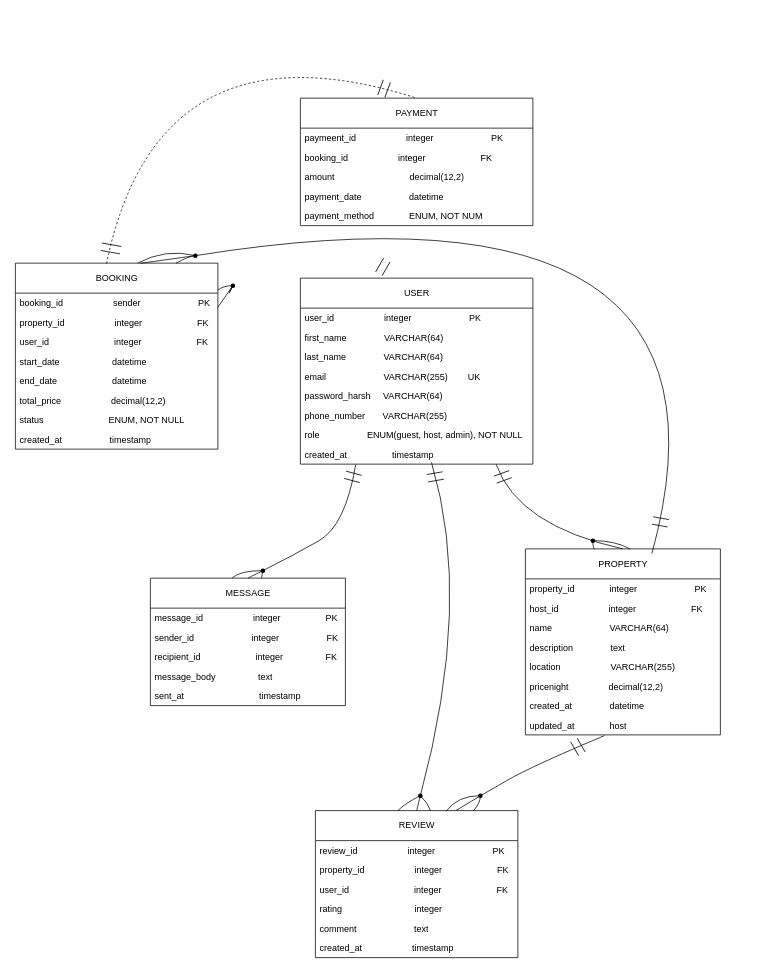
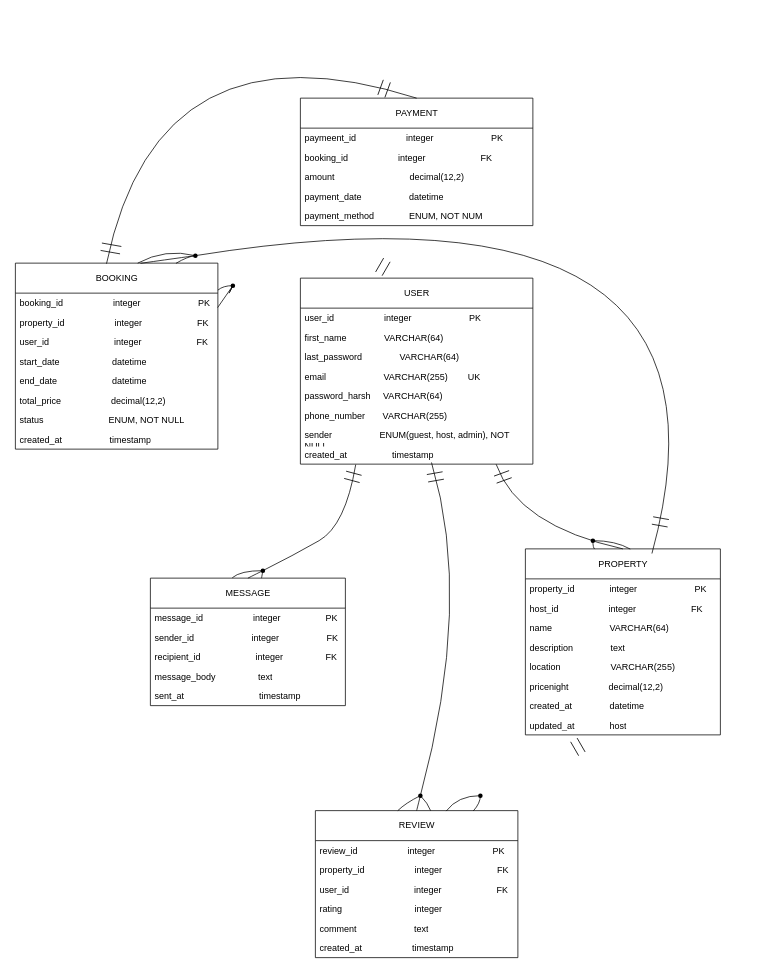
(212, 97) -> (212, 97)
(117, 309) -> (117, 309)
(384, 358) -> (394, 358)
(417, 441) -> (417, 441)
(533, 767) -> none
